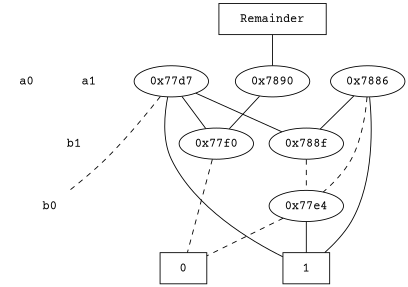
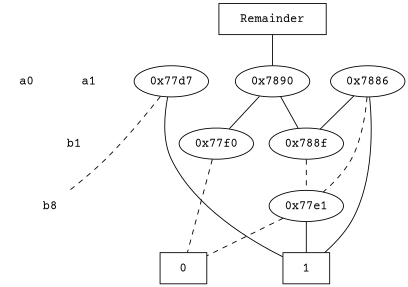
(237, 112) -> (289, 112)
(194, 113) -> none
(50, 206) -> (50, 206)
(306, 206) -> (306, 206)
